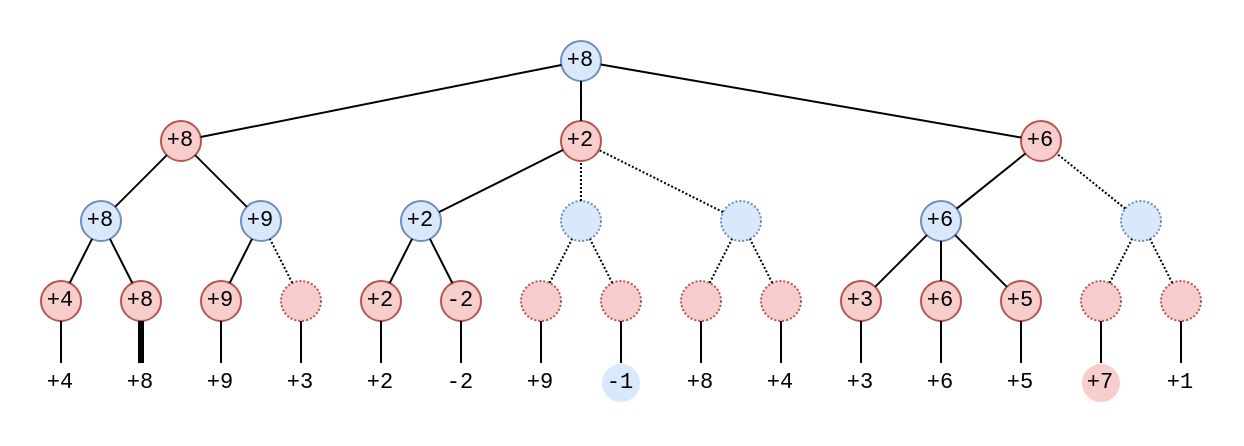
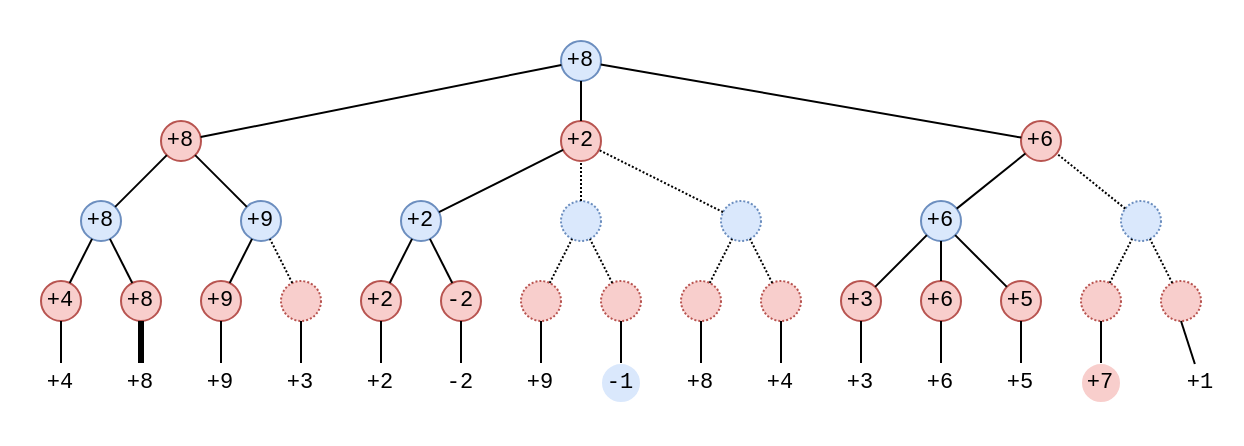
(1181, 383) -> (1201, 383)
